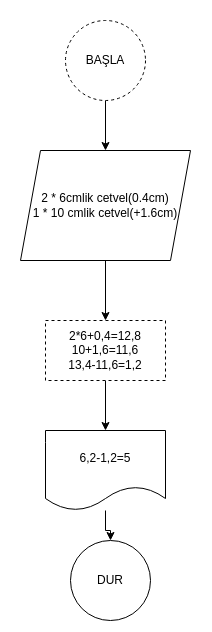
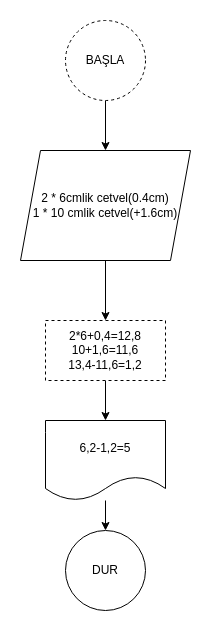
(106, 471) -> (106, 461)
(111, 581) -> (106, 571)
